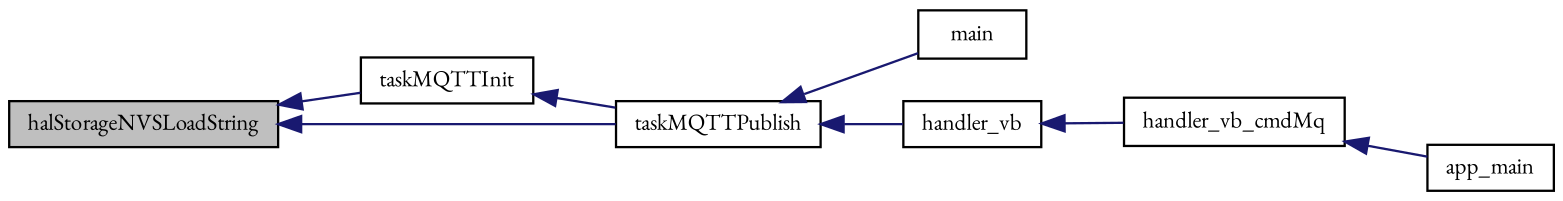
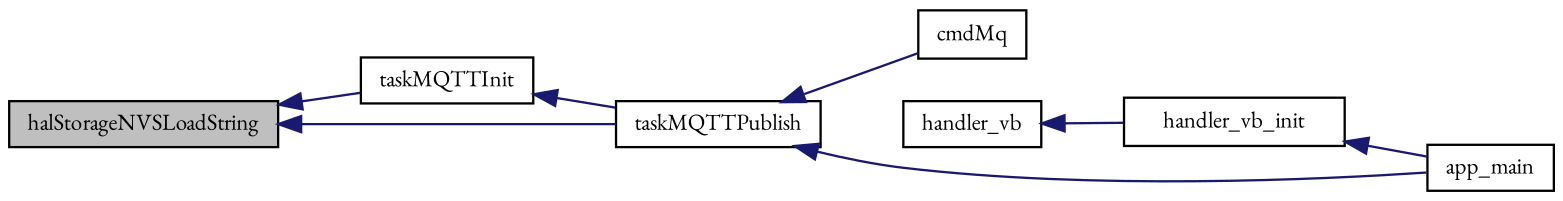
(972, 34) -> (972, 34)
(1234, 122) -> (1234, 122)
(874, 124) -> (1121, 181)
